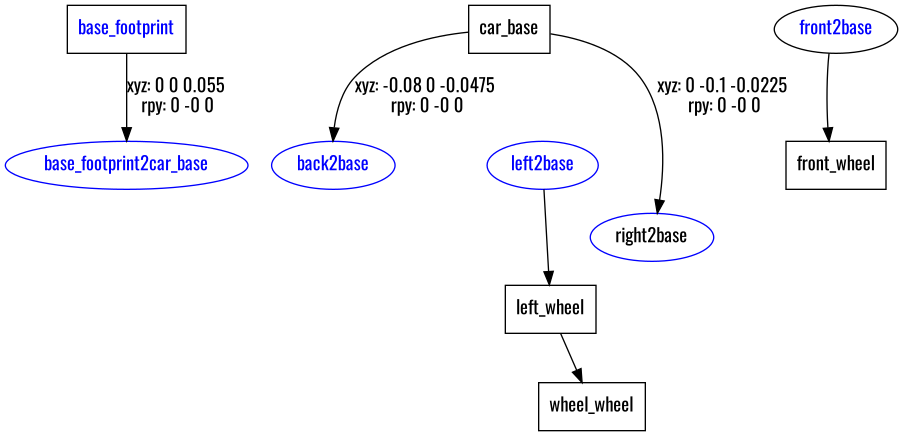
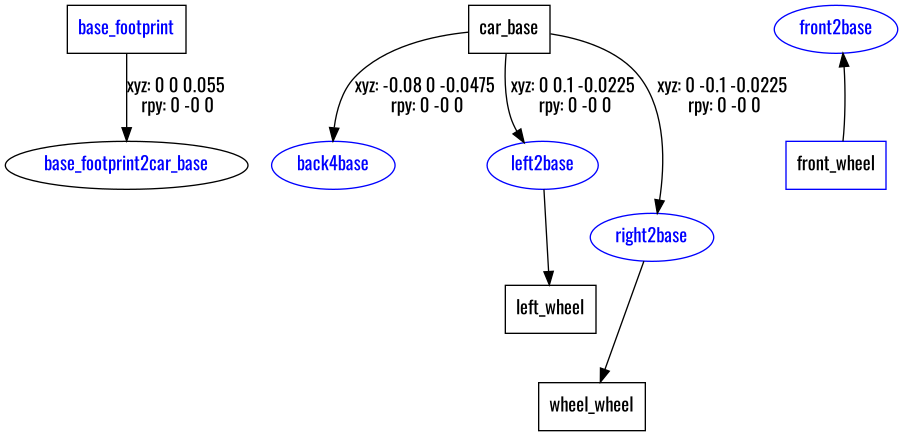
(836, 29) -> (836, 29)
(827, 91) -> (845, 104)
none -> (506, 93)
(127, 165) -> (127, 165)
(333, 165) -> (333, 165)
(836, 165) -> (836, 165)
(652, 237) -> (652, 237)
(569, 352) -> (624, 315)
